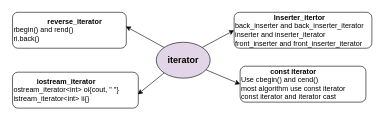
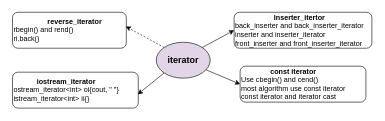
(147, 38) -> (147, 38)
